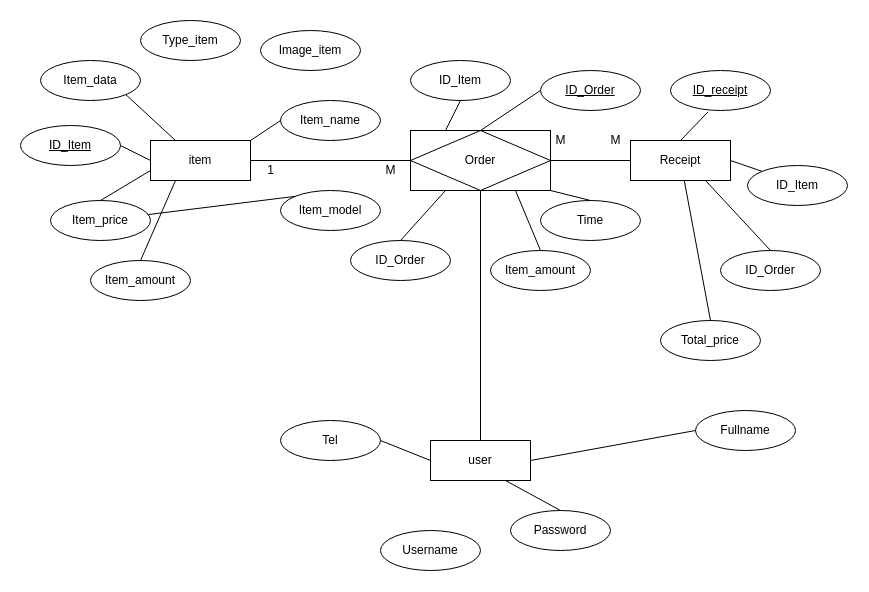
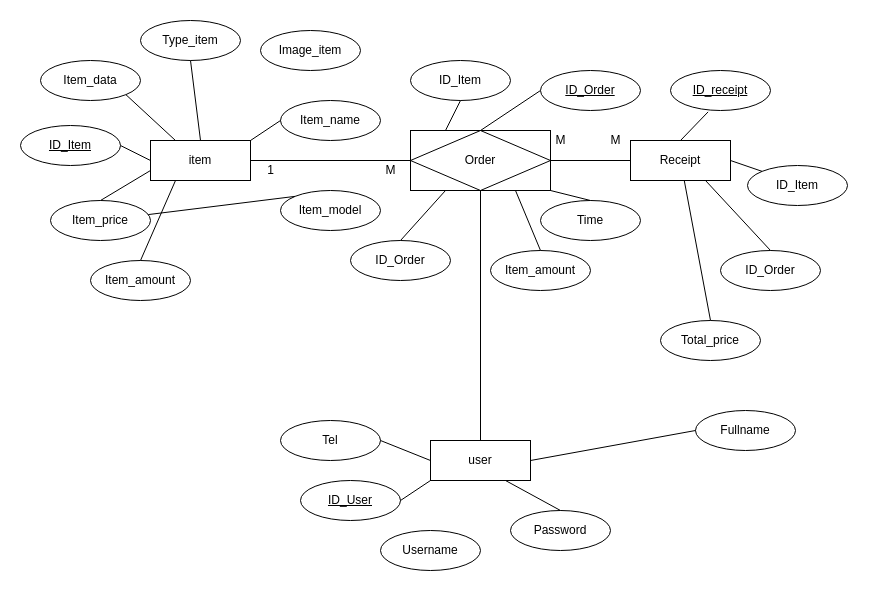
none -> (196, 101)
none -> (416, 491)
none -> (351, 501)
